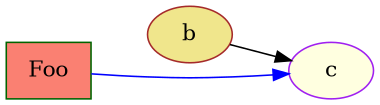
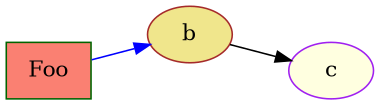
(182, 78) -> (113, 54)
